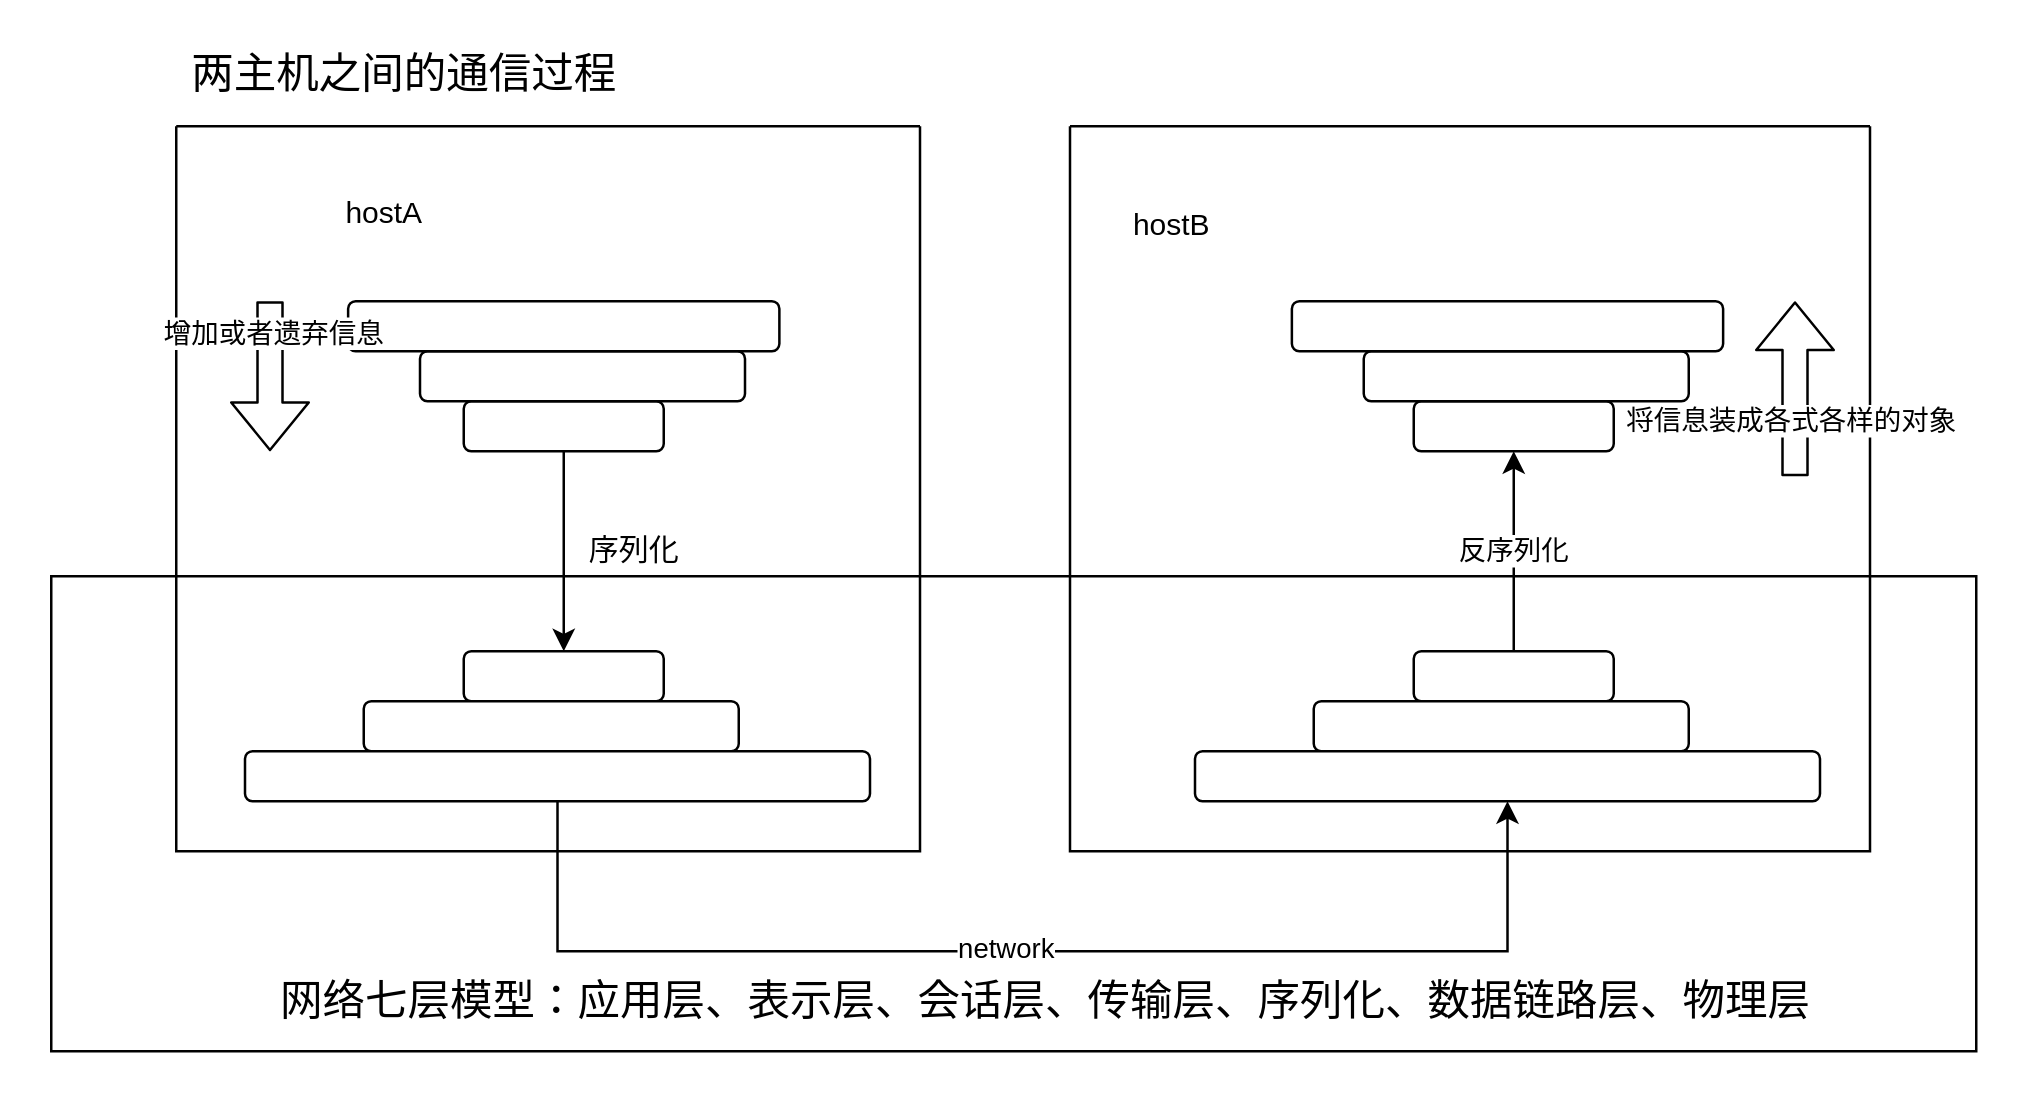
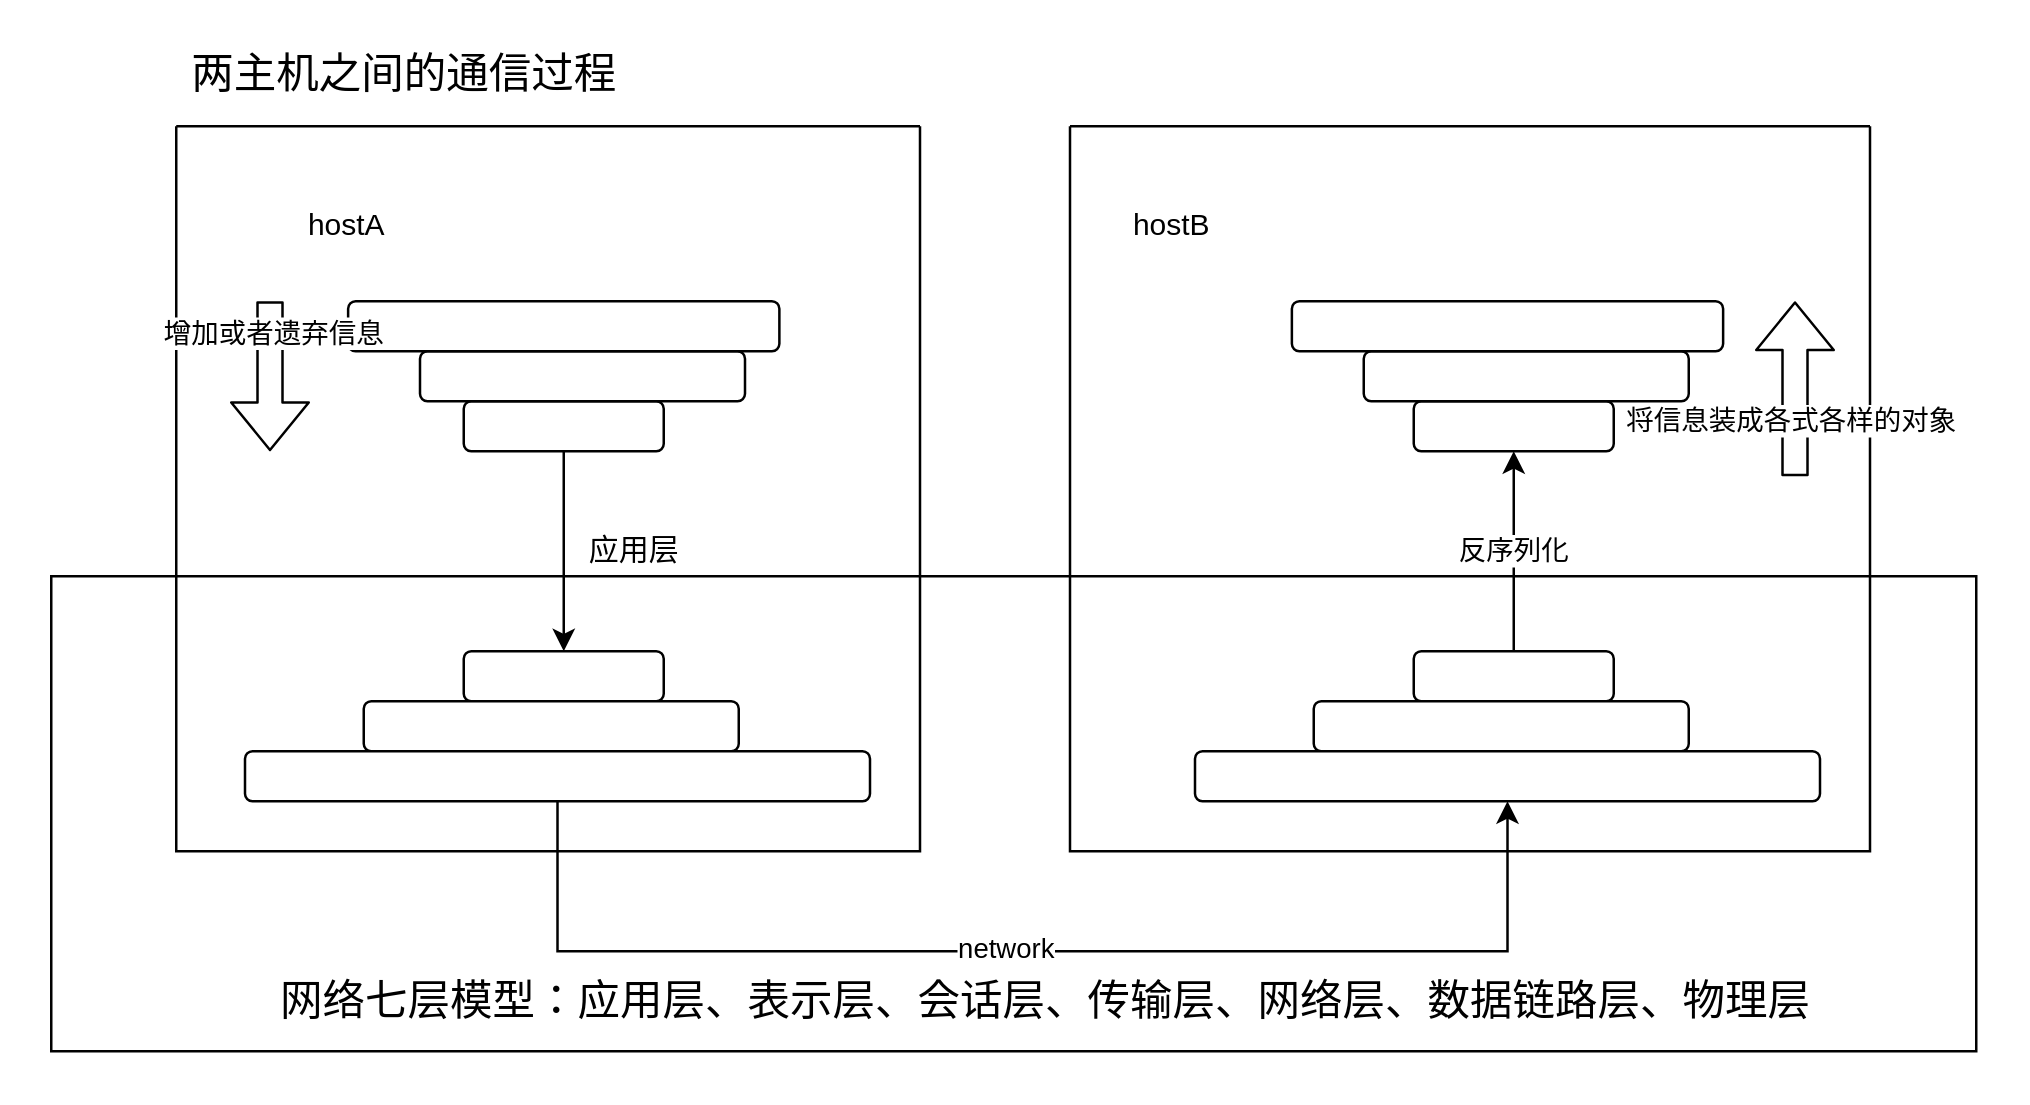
(383, 214) -> (345, 226)
(635, 551) -> (635, 551)
(1046, 1004) -> (1046, 1004)
